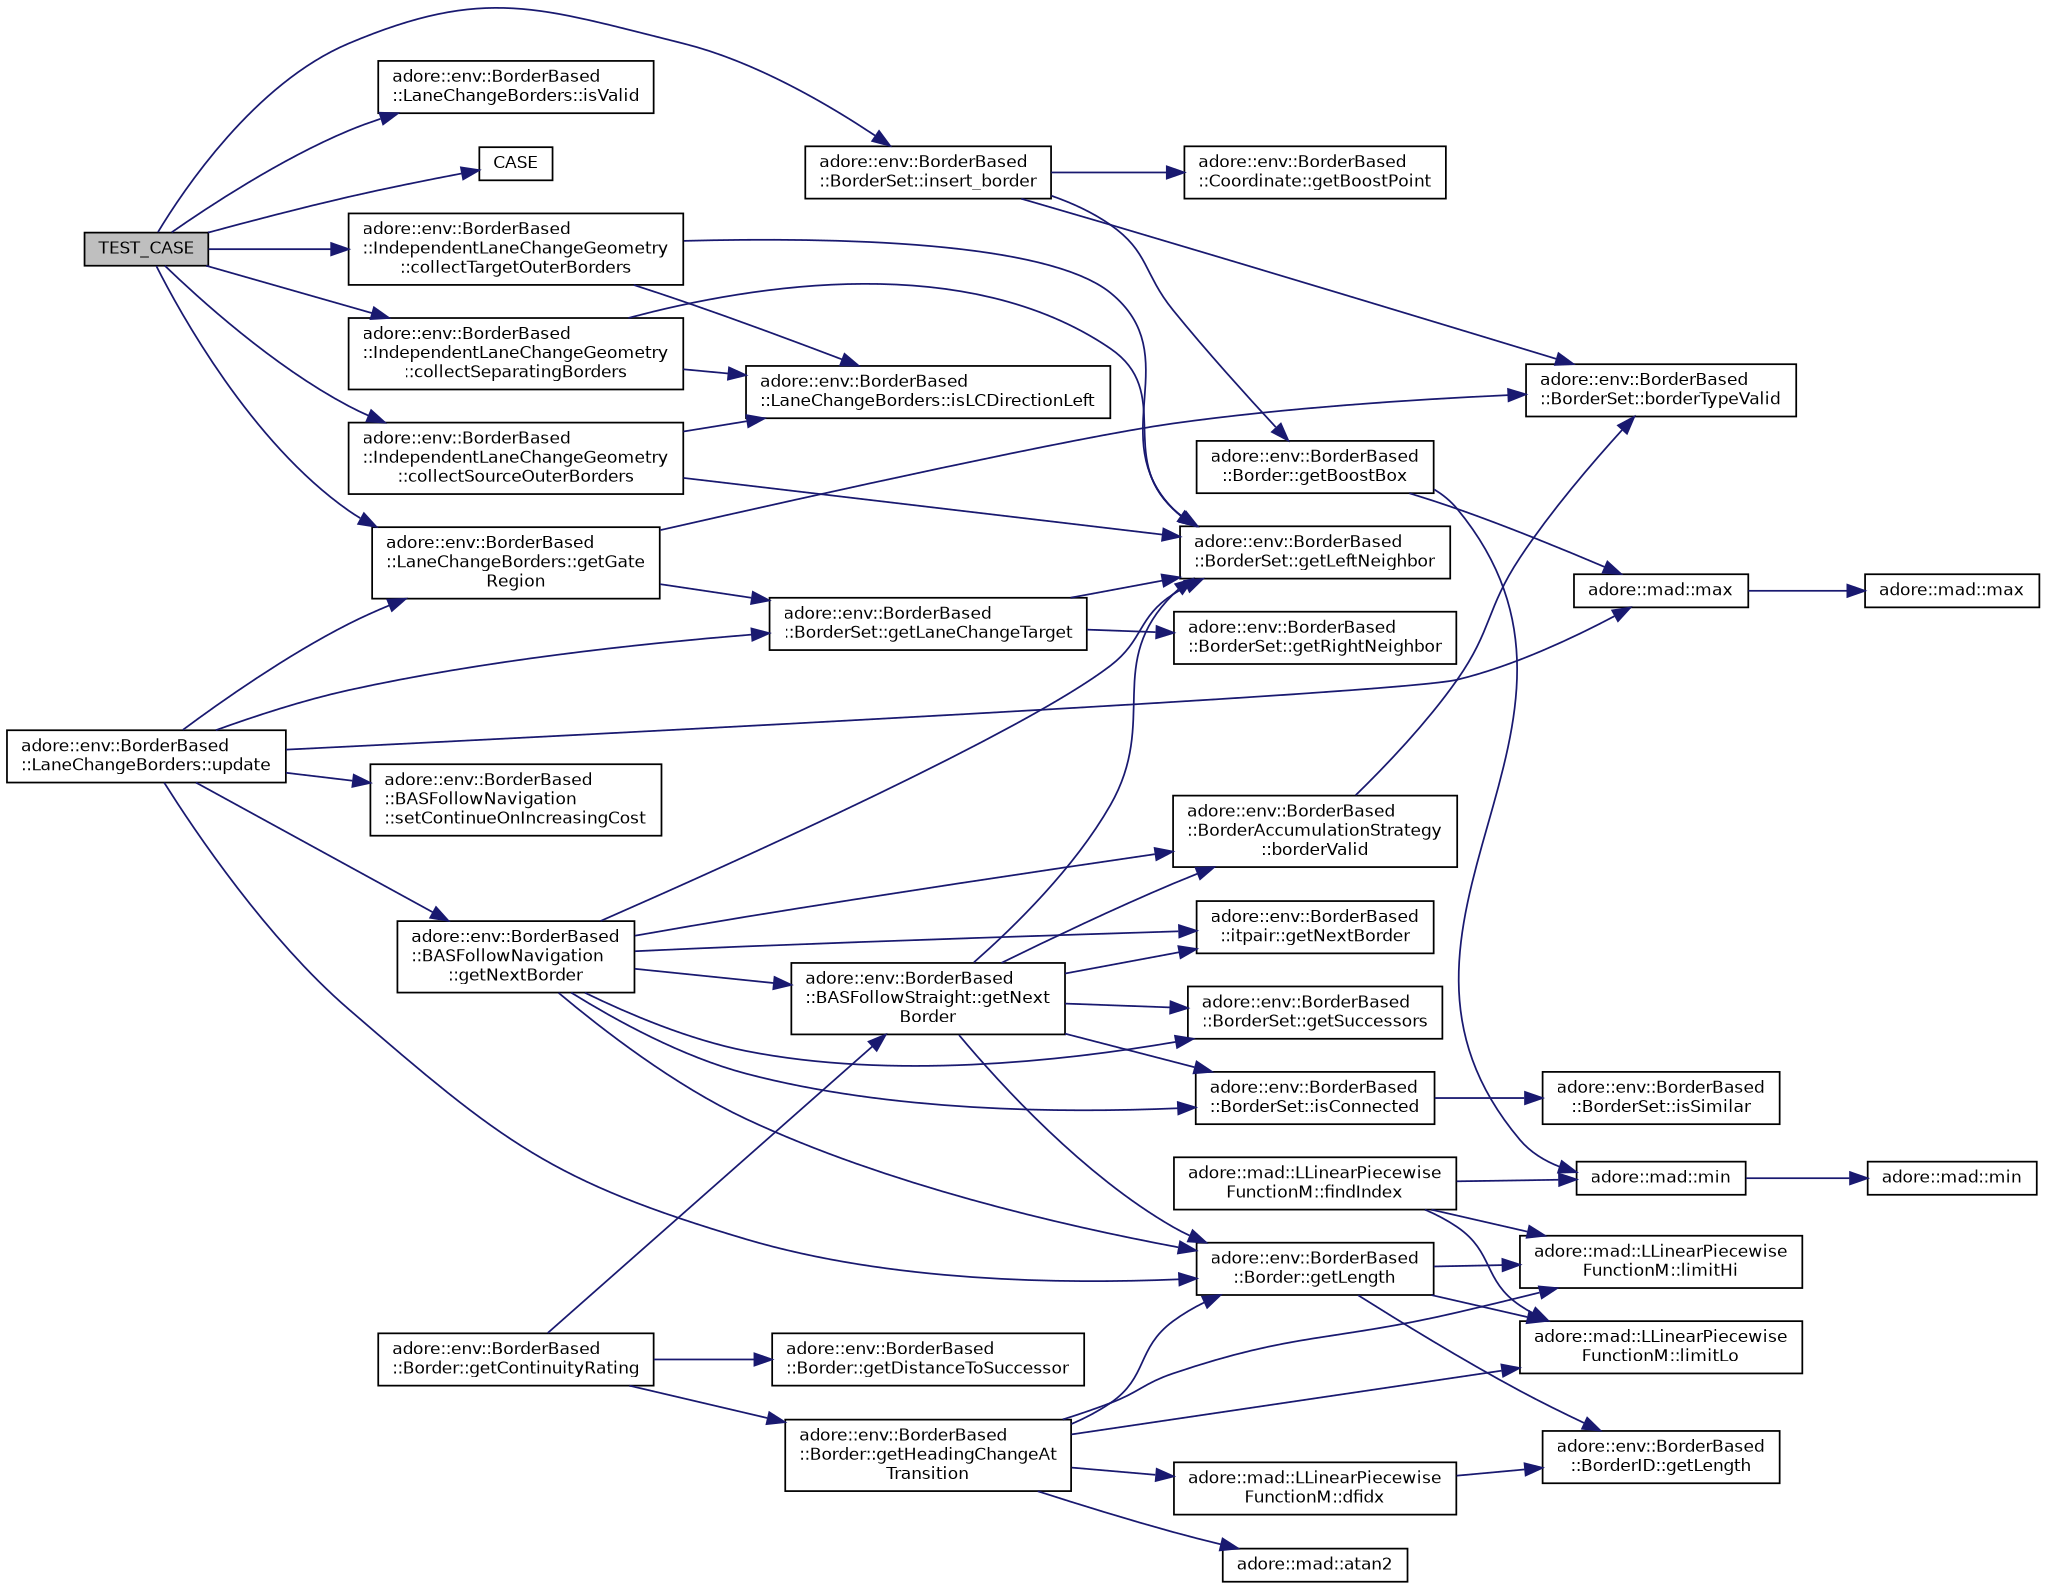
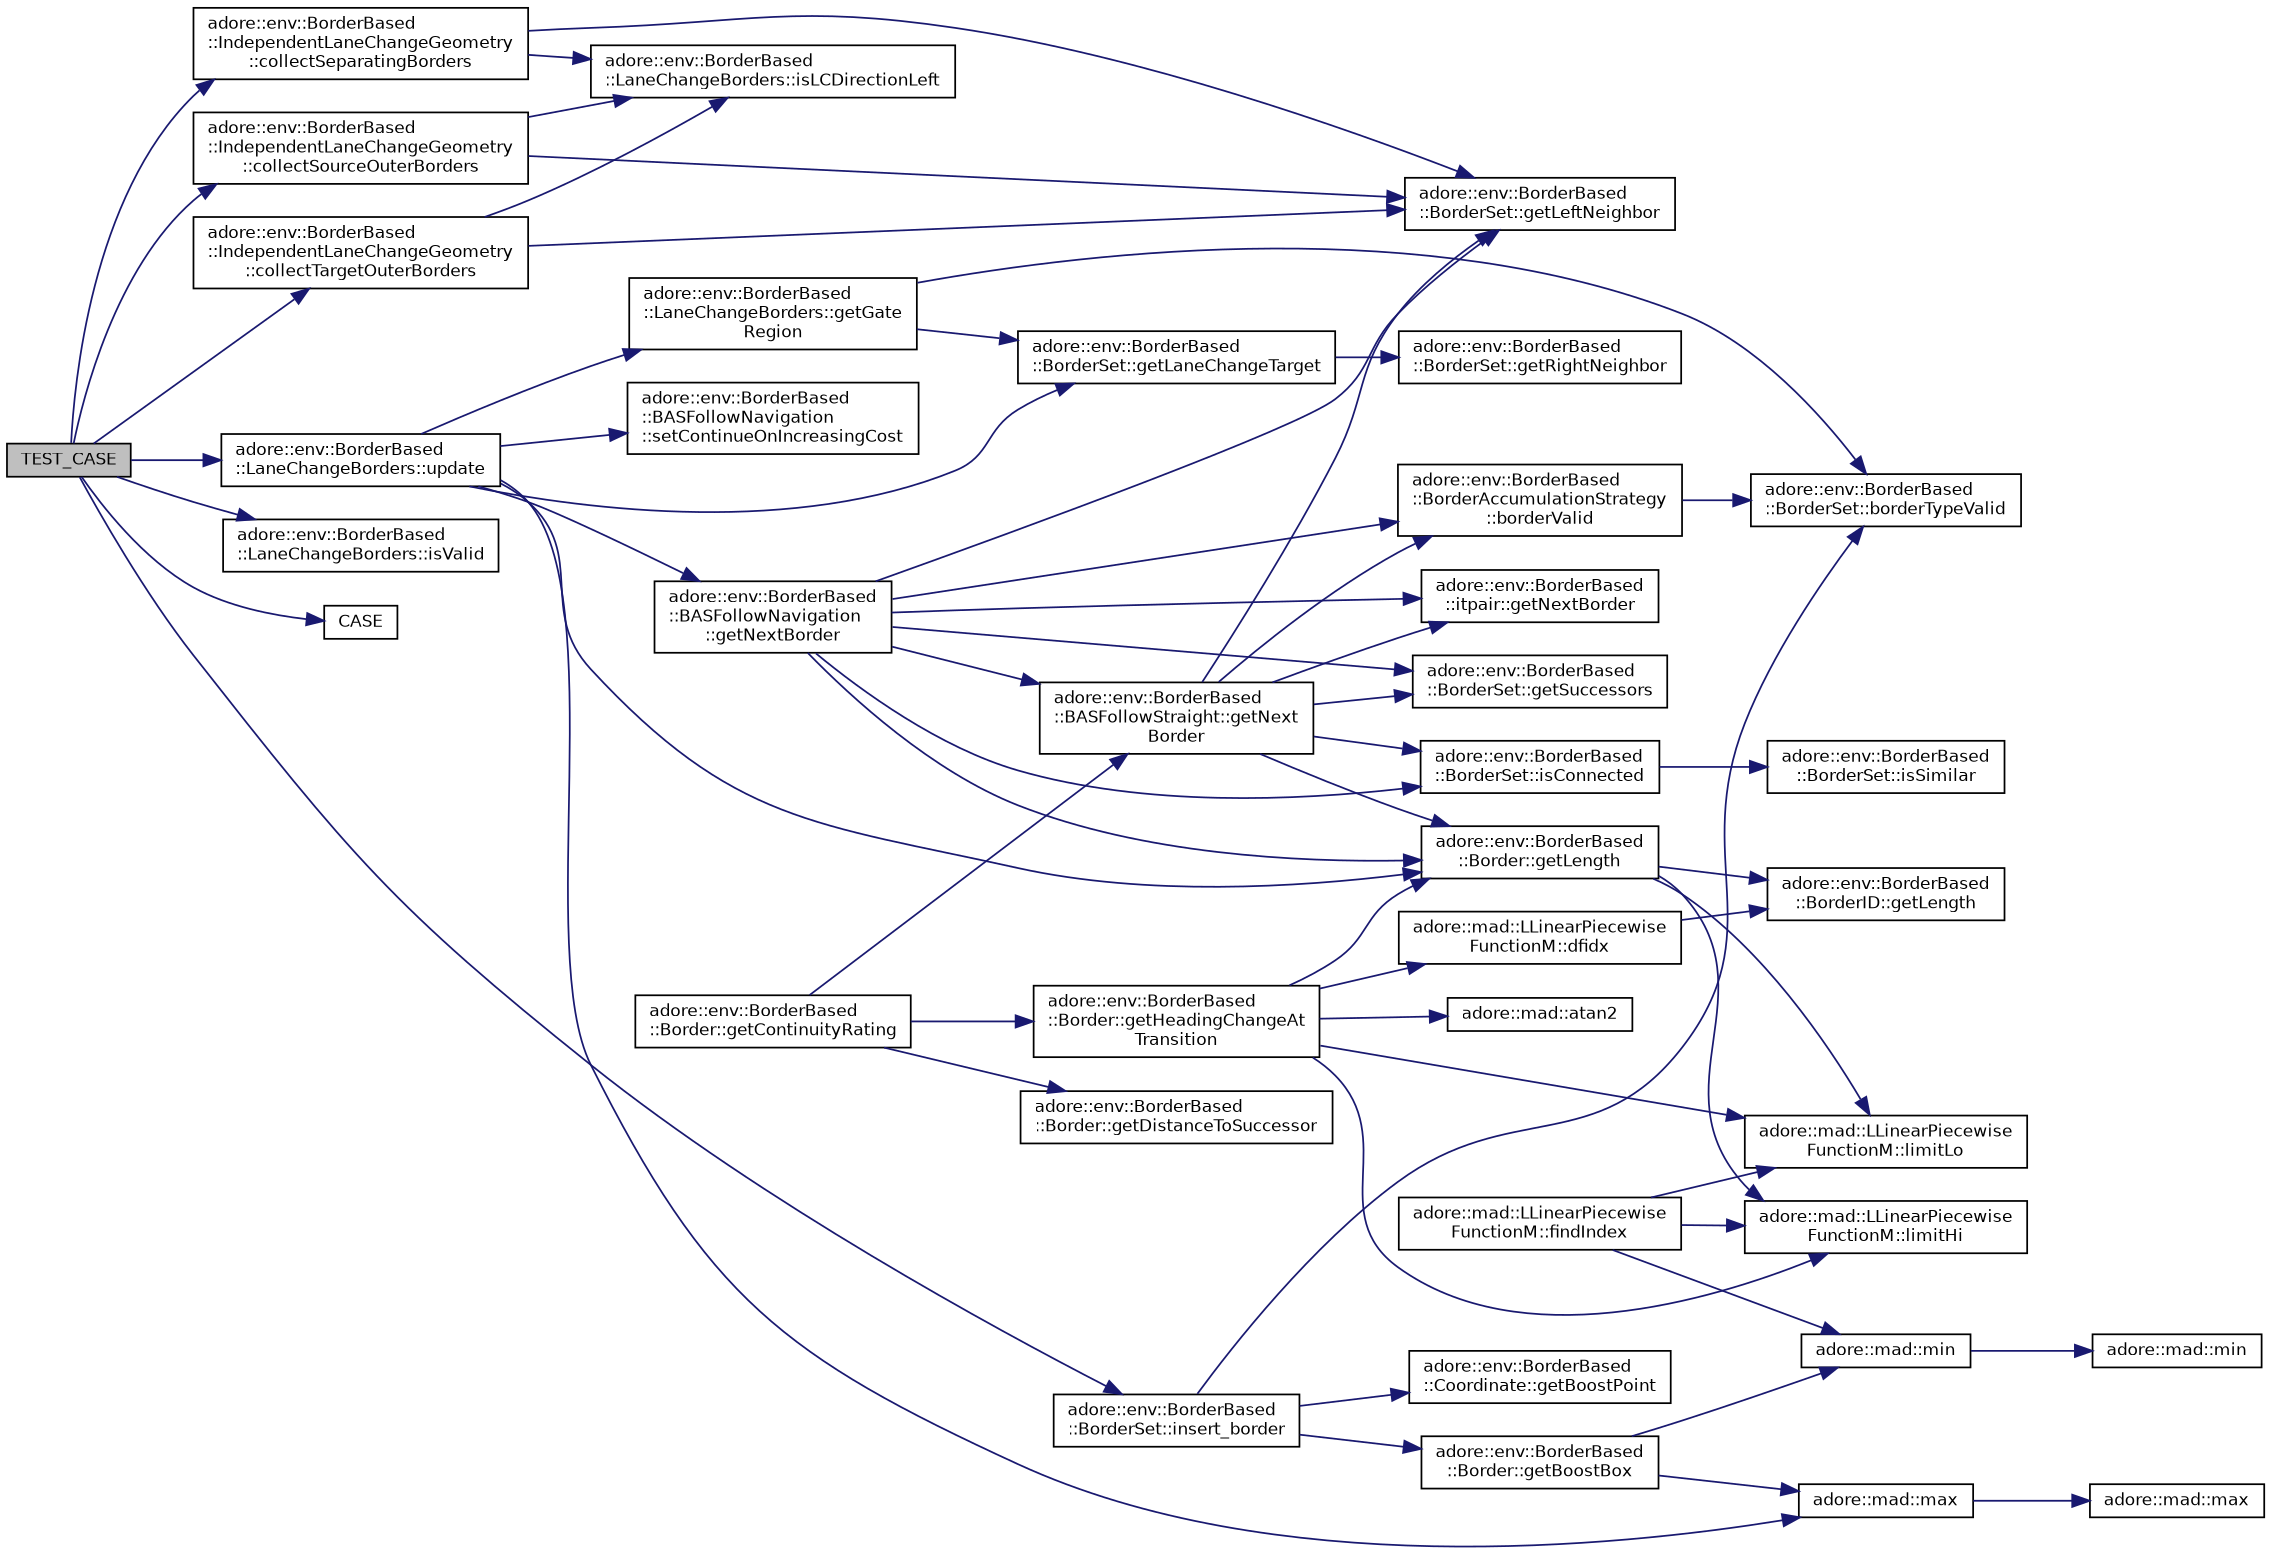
(243, 405) -> (167, 460)
(1116, 589) -> none
